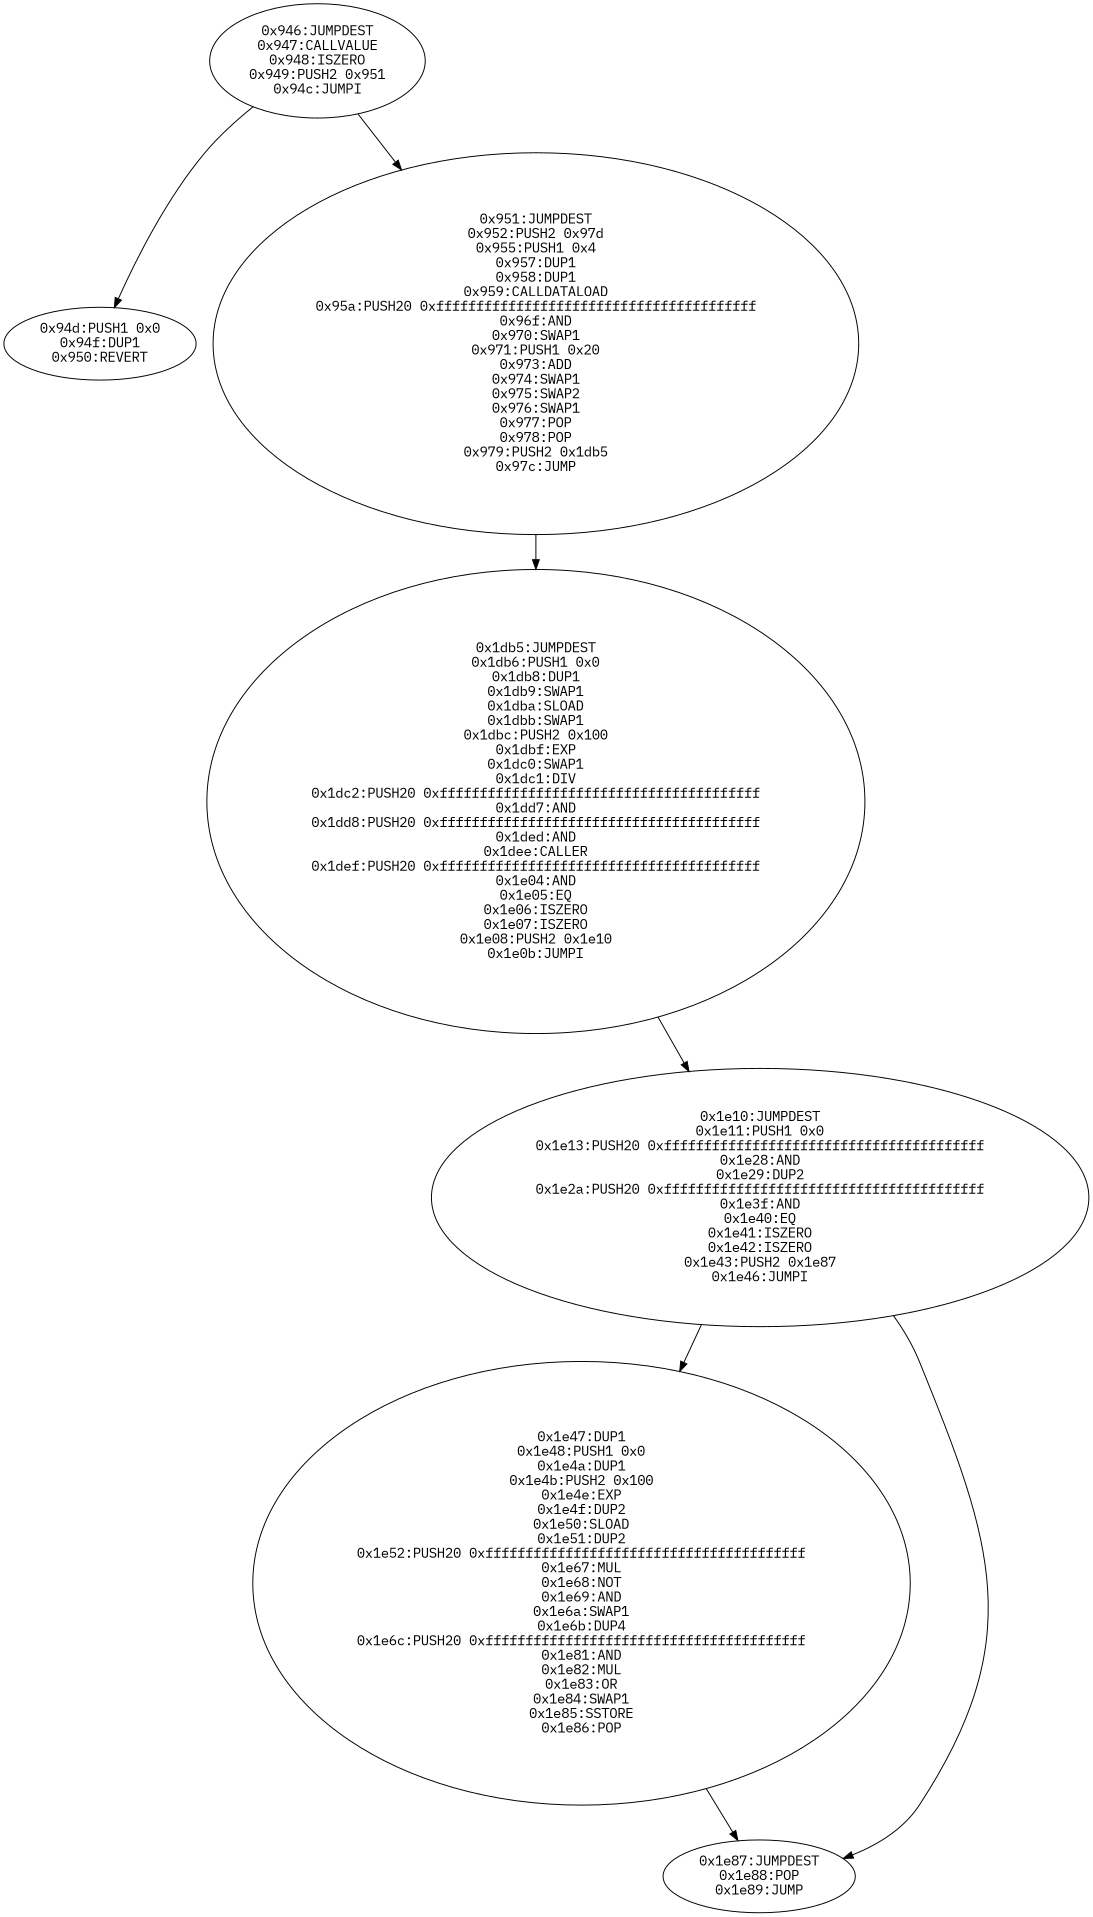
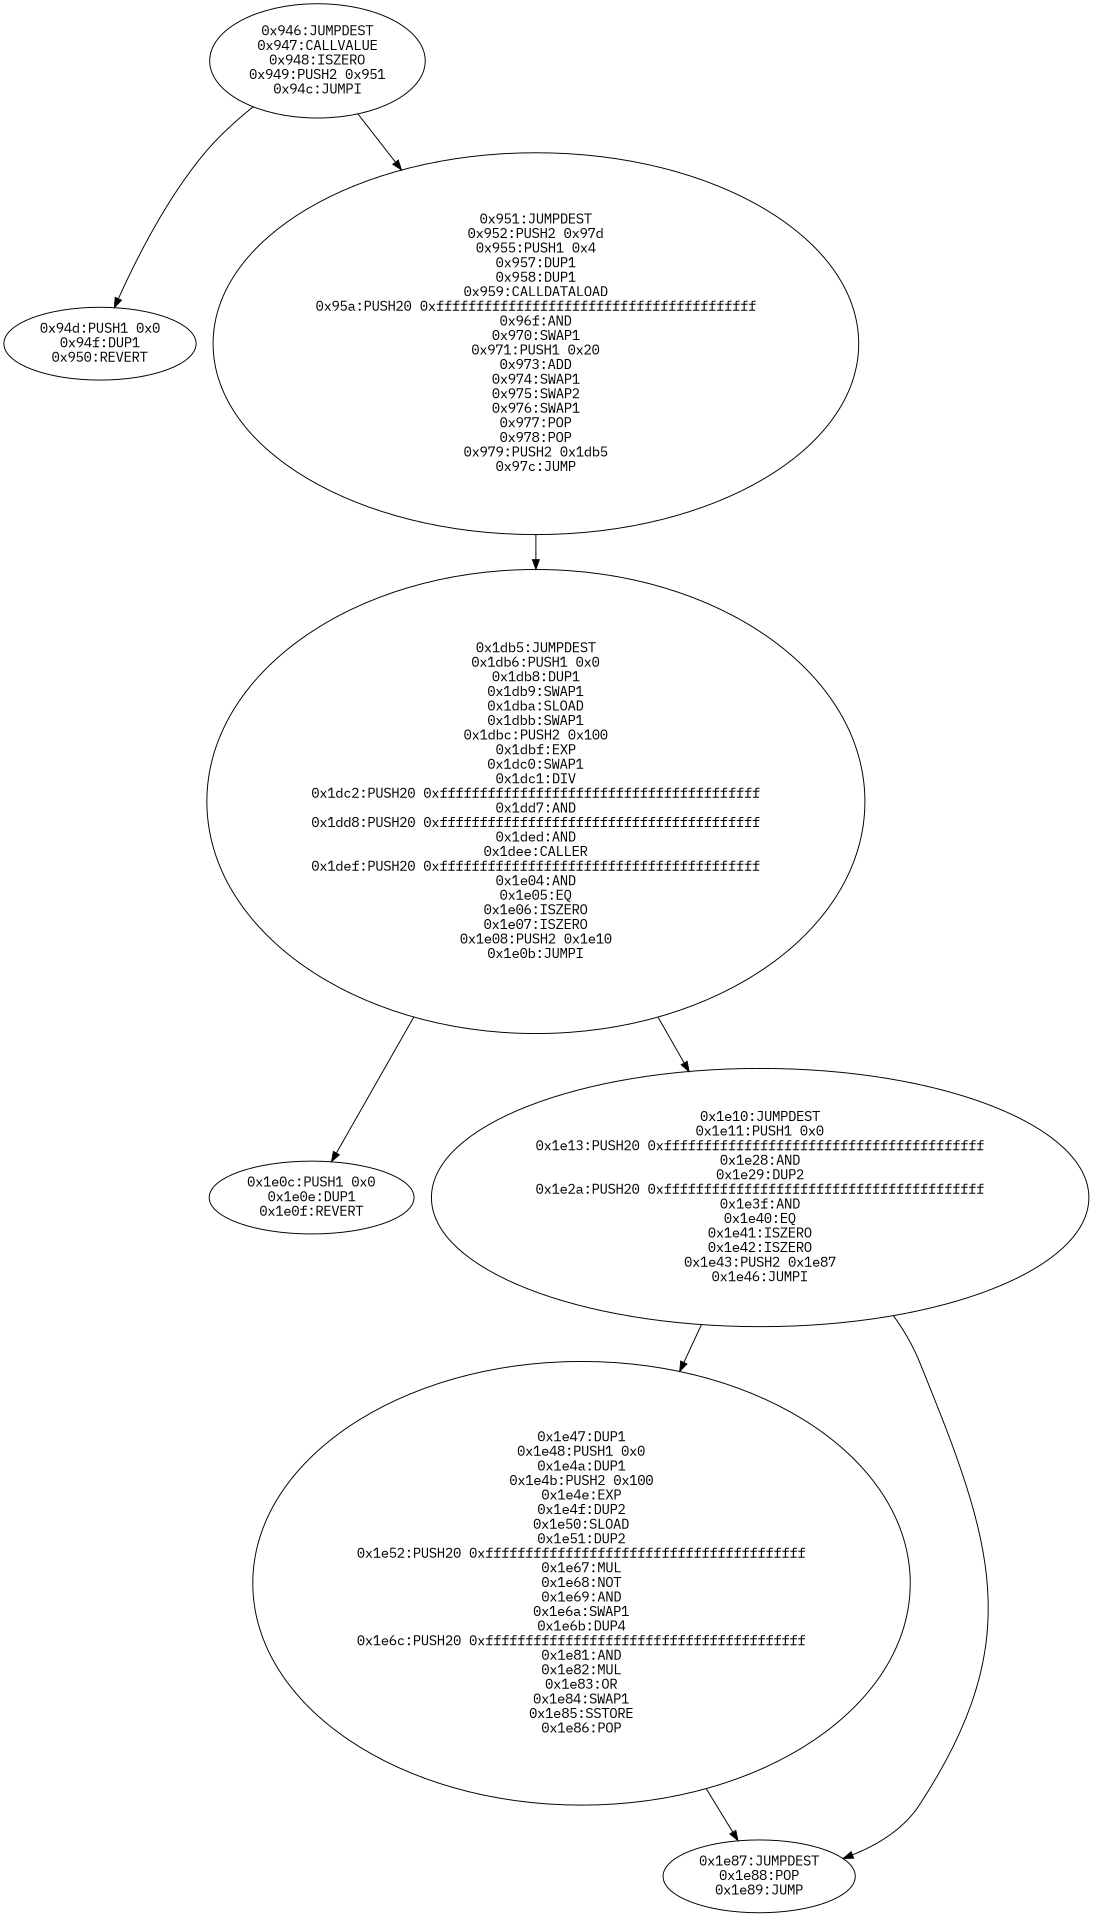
none -> (312, 1198)
